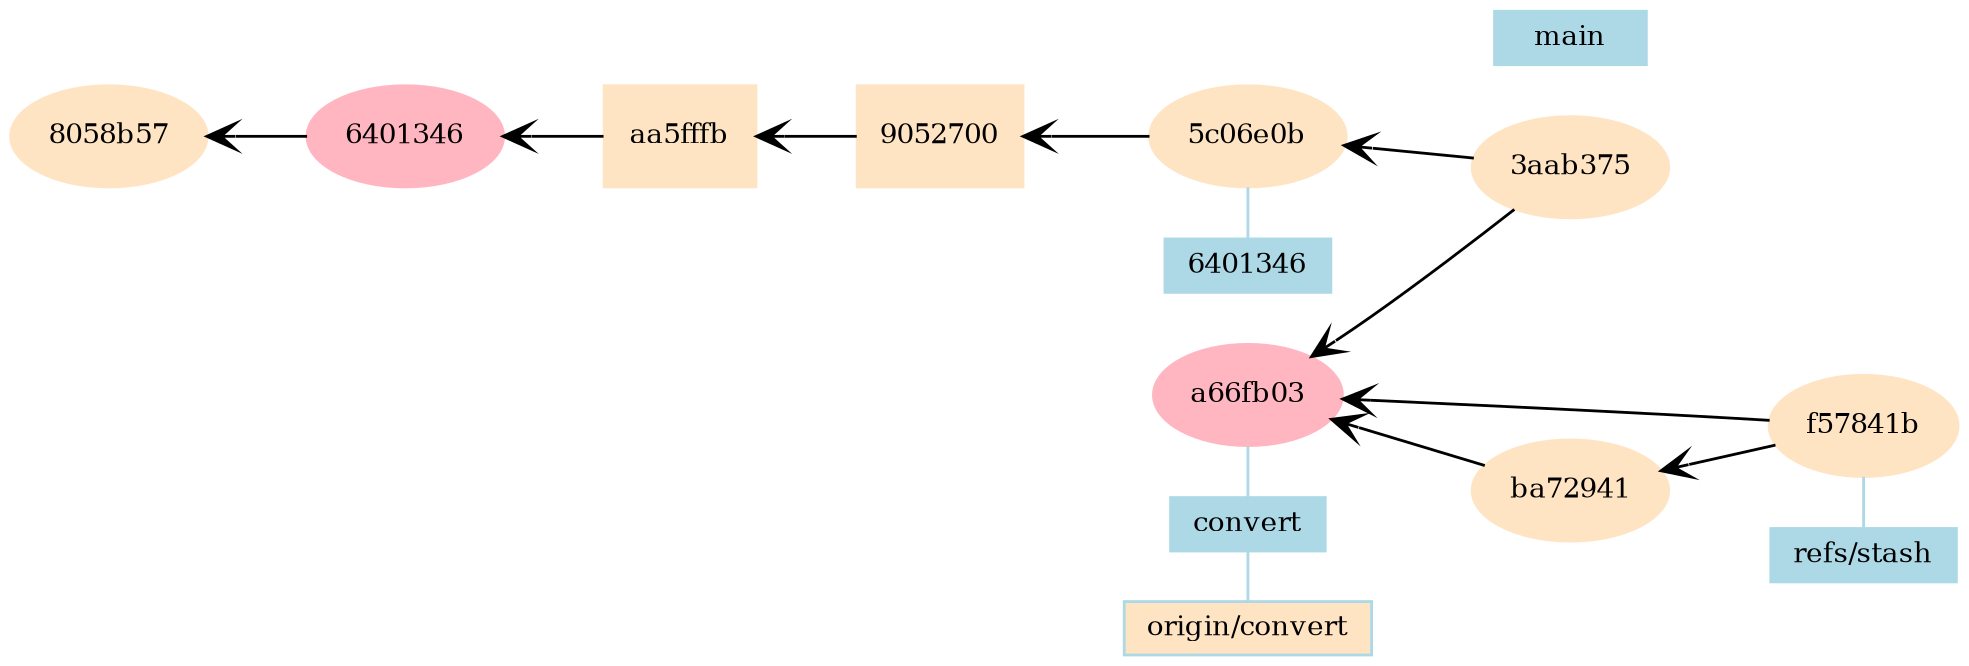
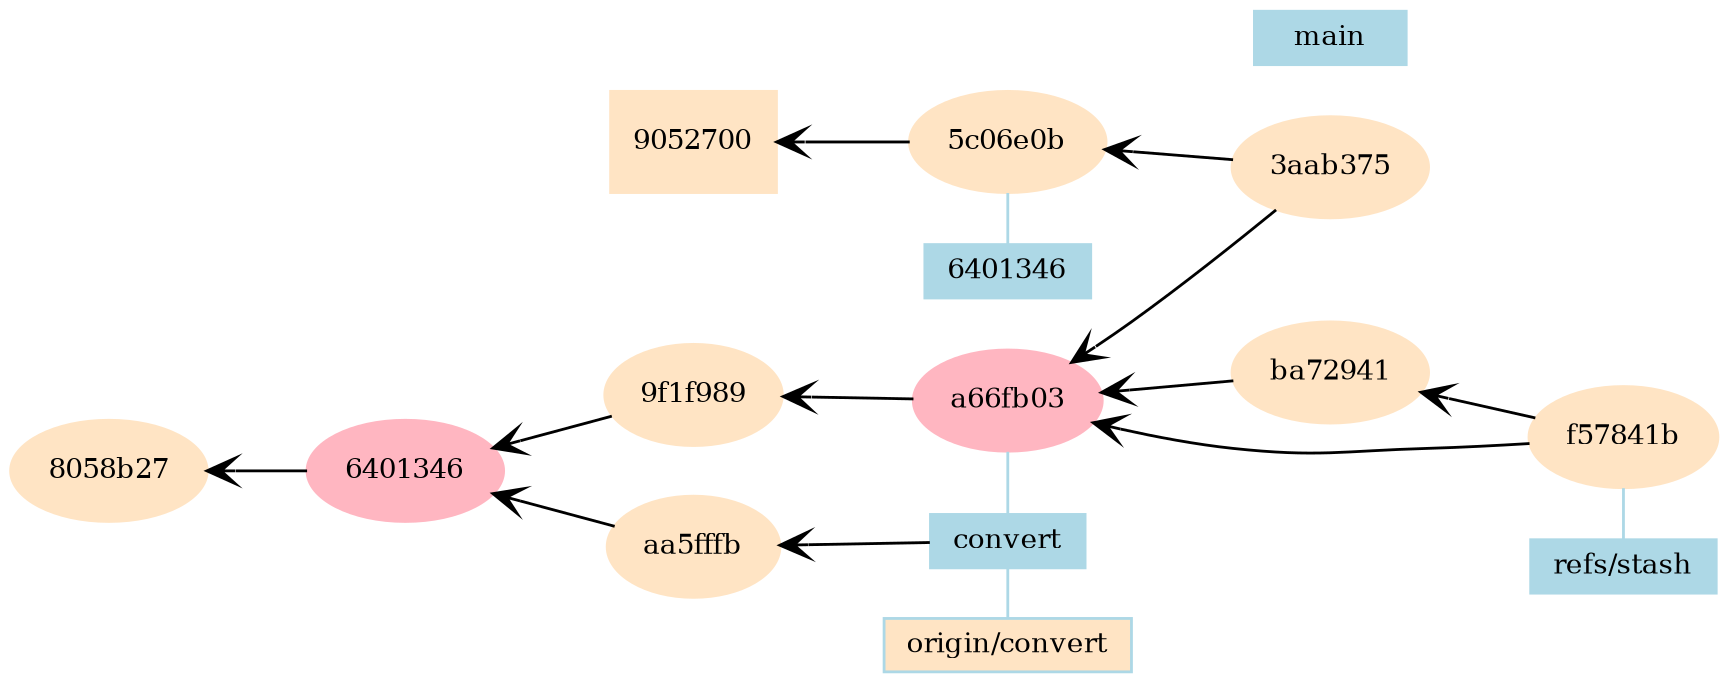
(109, 136) -> (109, 471)
(680, 136) -> (694, 547)
(821, 136) -> (869, 544)
none -> (694, 395)
